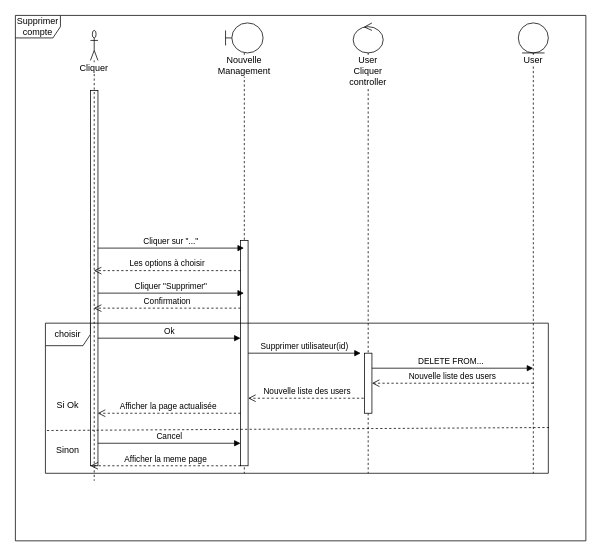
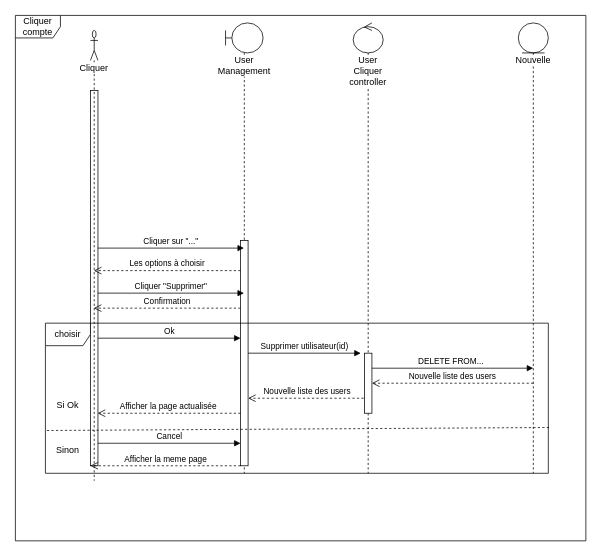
(38, 27) -> (38, 27)
(533, 61) -> (533, 66)
(244, 71) -> (244, 71)
